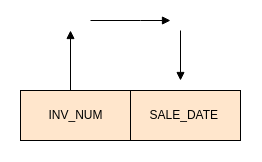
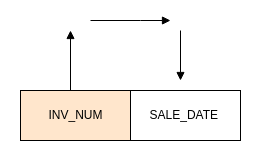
(186, 116) -> (186, 116)
